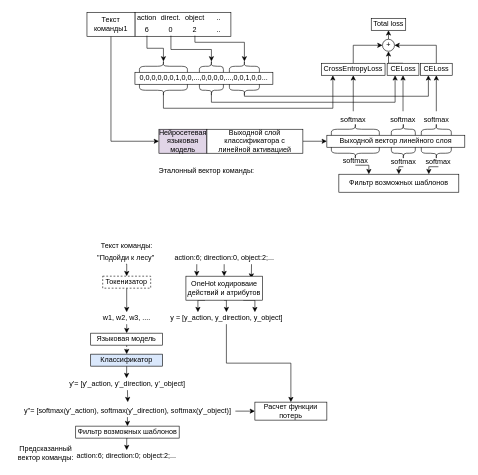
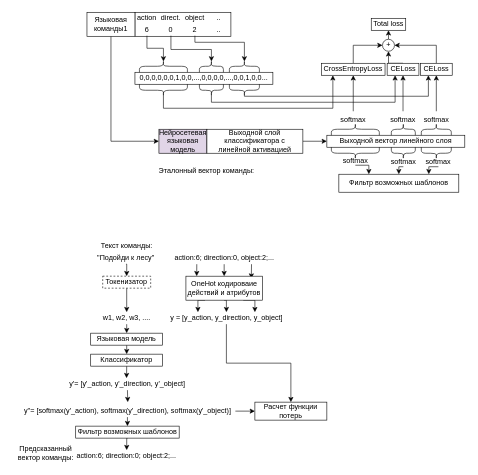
(111, 24) -> (111, 24)
(126, 347) -> (126, 347)
(126, 360) -> (126, 360)
